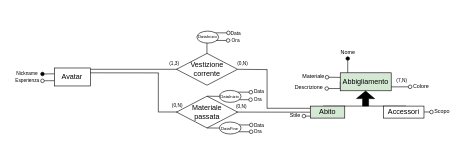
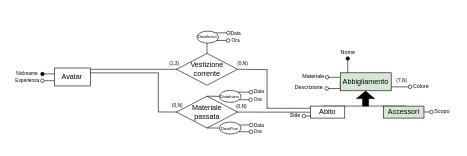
(328, 112) -> (328, 112)
(404, 112) -> (404, 112)
